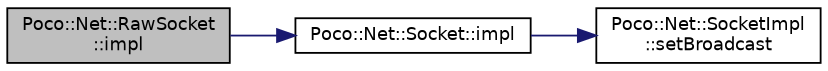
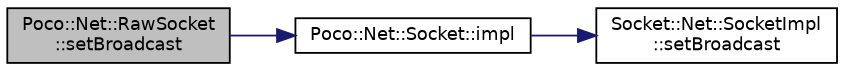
(119, 36) -> (119, 36)
(708, 36) -> (717, 36)
